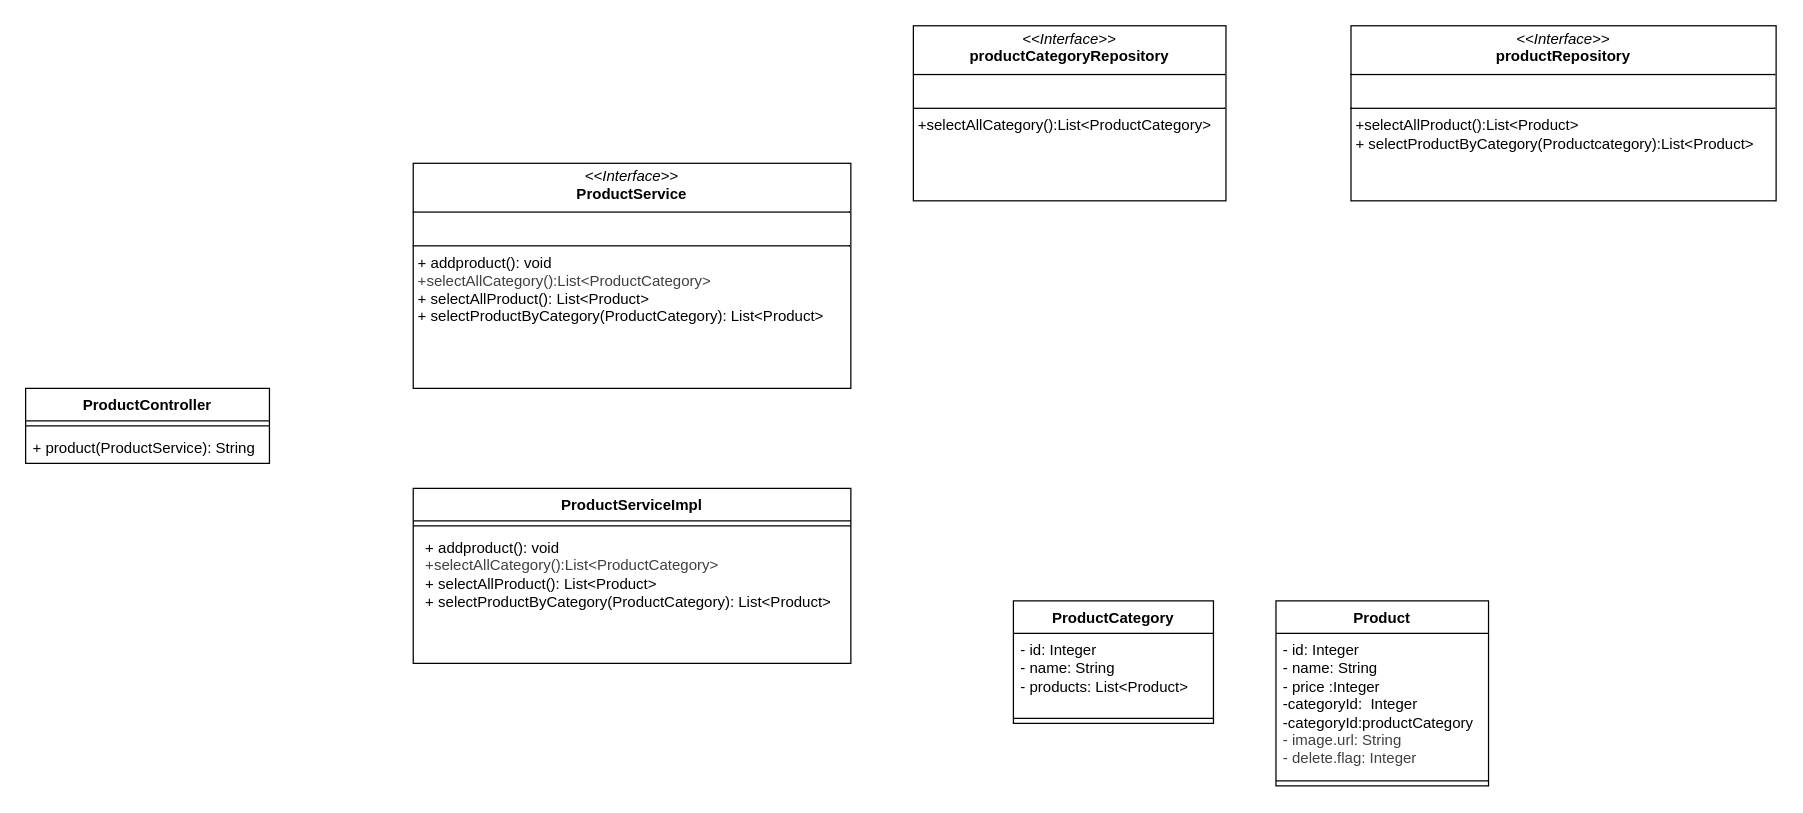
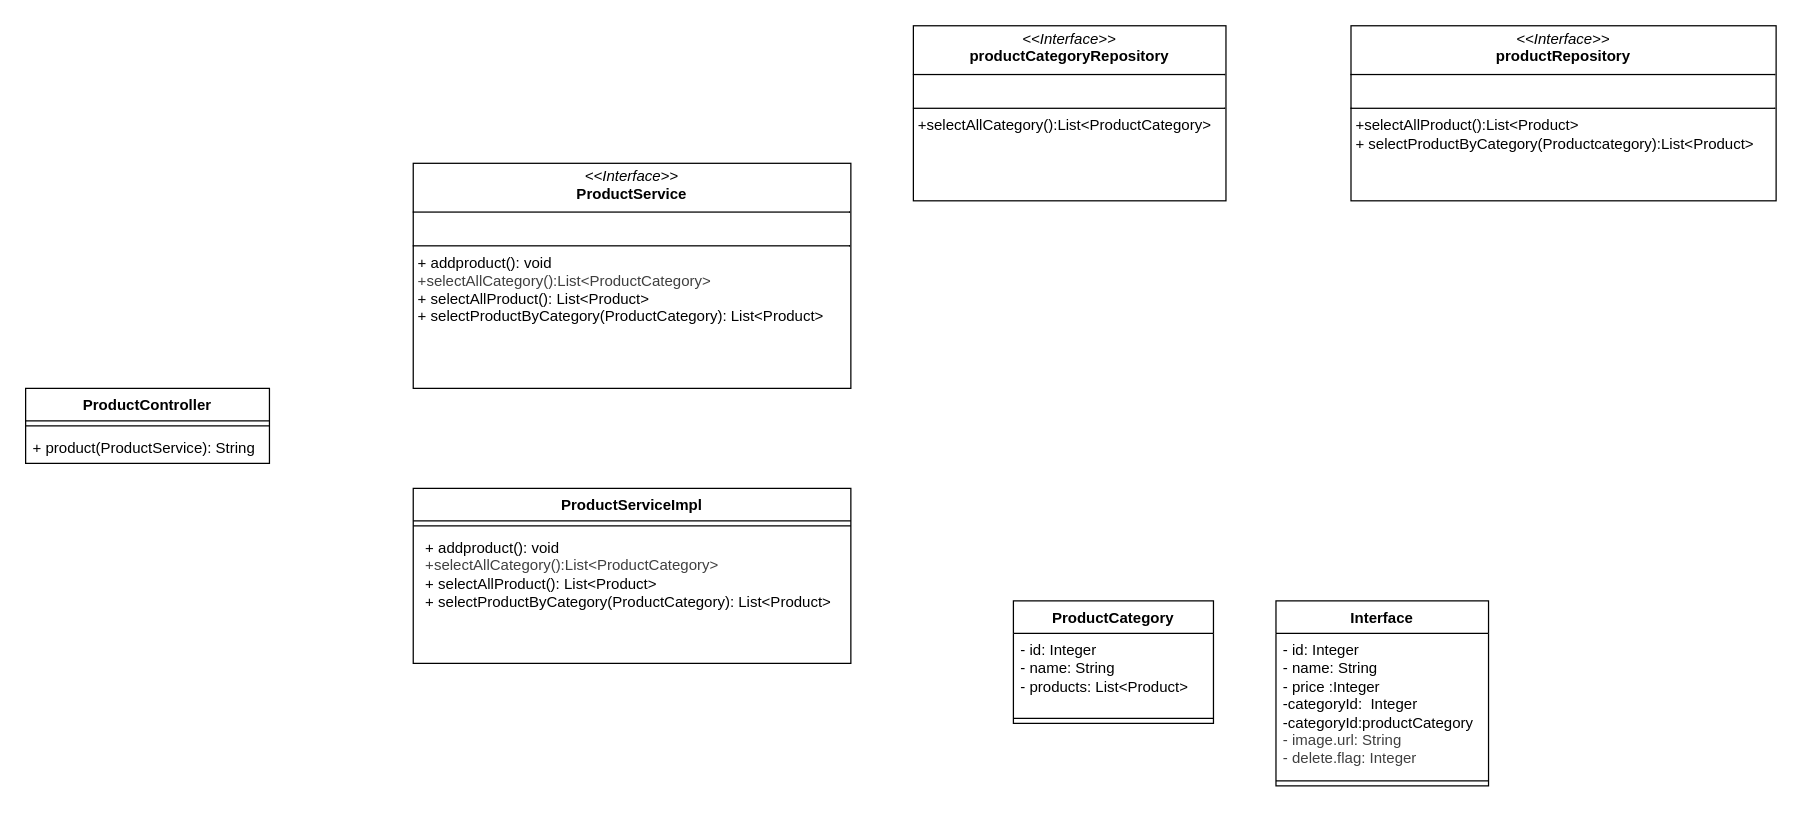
(1382, 618) -> (1382, 618)
